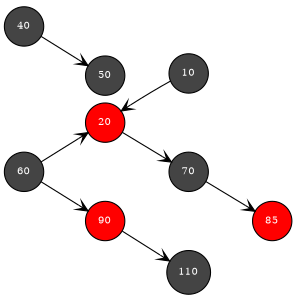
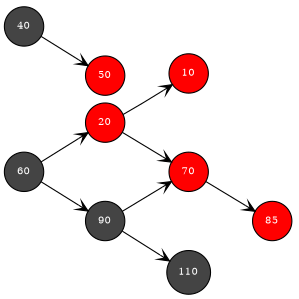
(189, 73) -> (189, 73)
(105, 76) -> (105, 76)
(150, 93) -> (143, 103)
(189, 172) -> (189, 172)
none -> (142, 199)
(105, 221) -> (105, 221)
